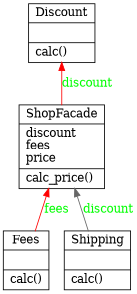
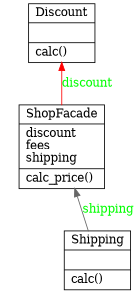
(41, 158) -> (51, 158)
(108, 210) -> (108, 210)
(26, 260) -> none
